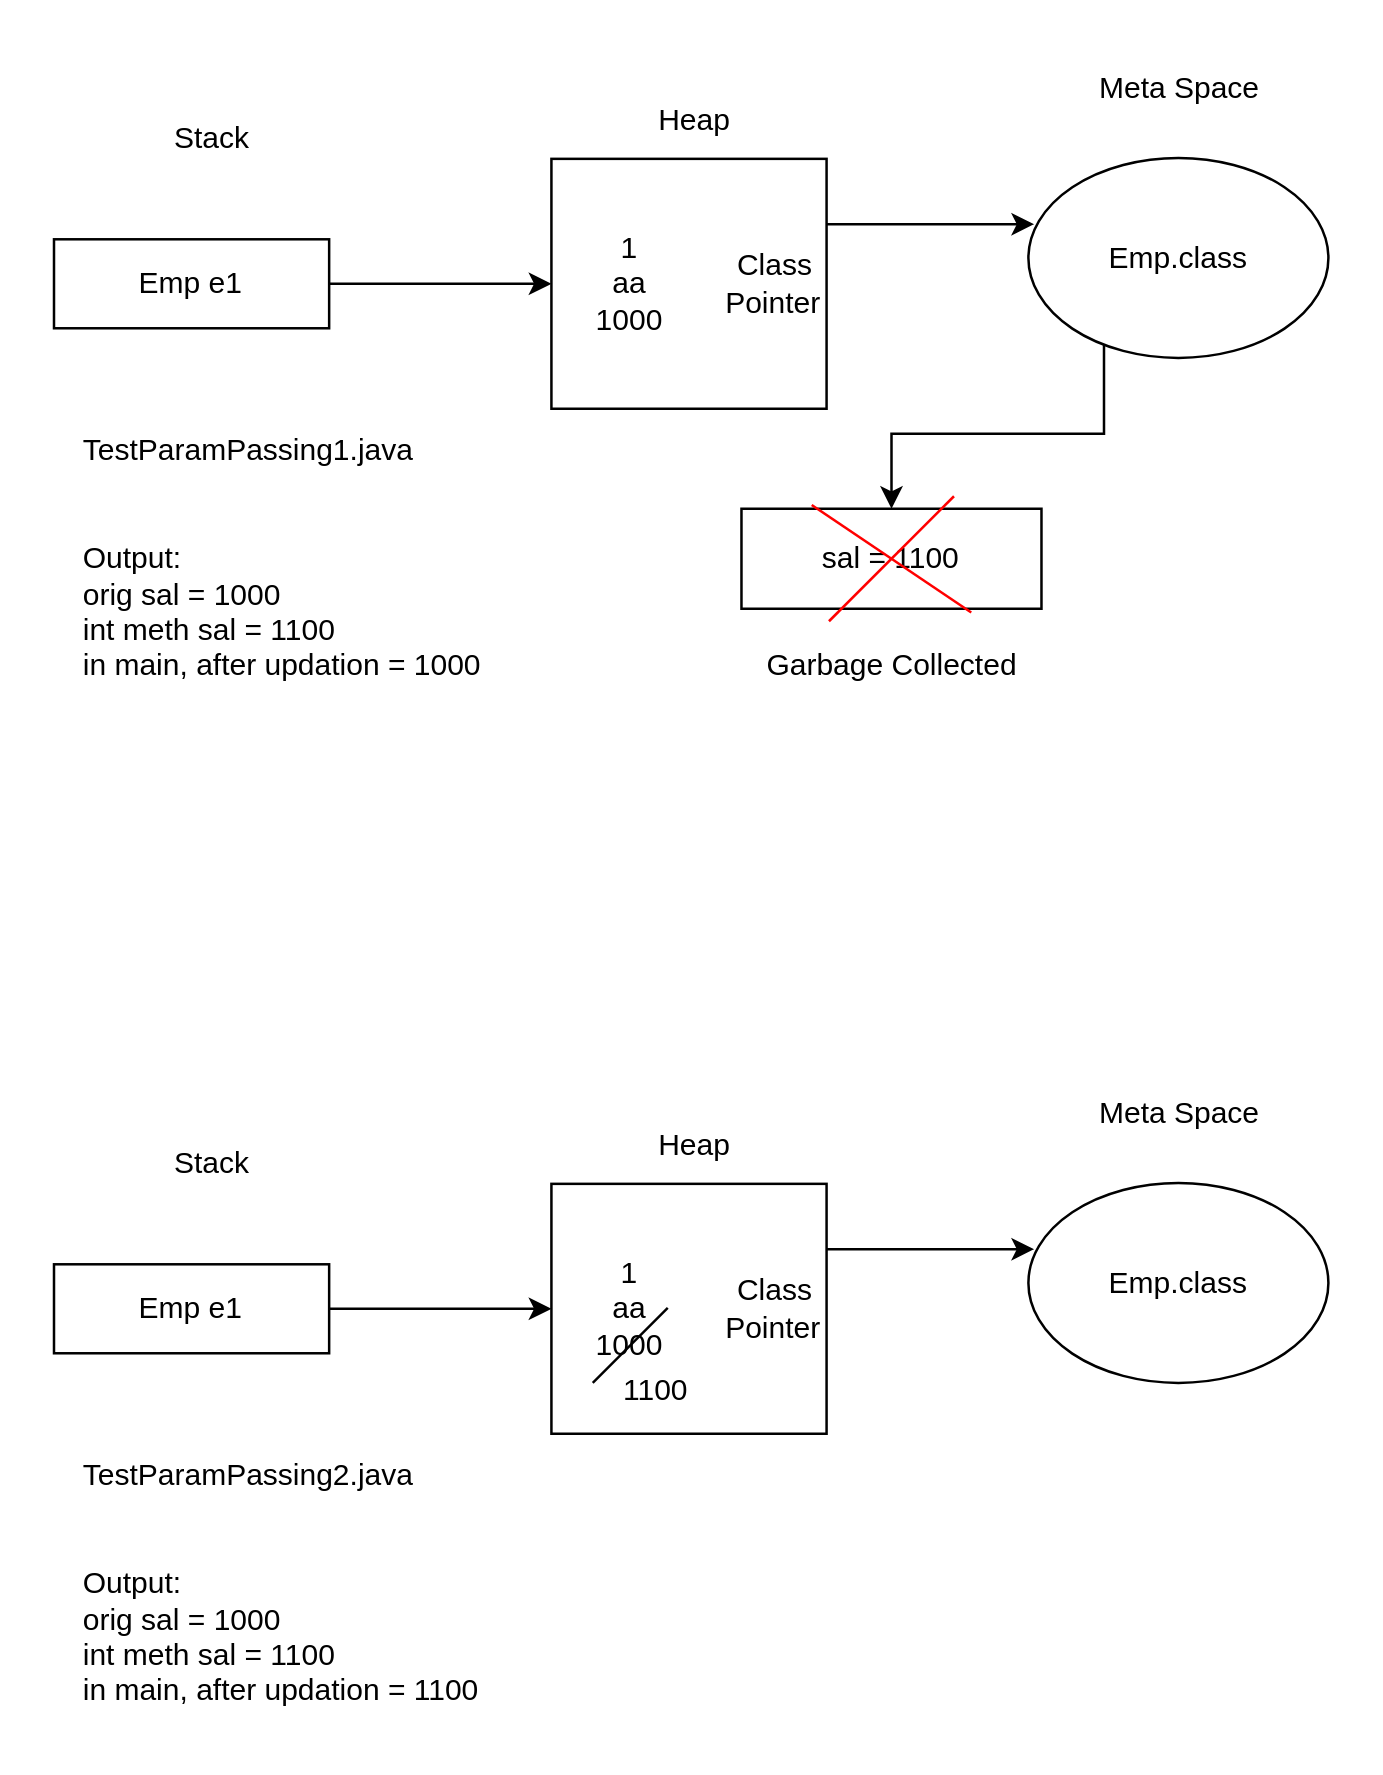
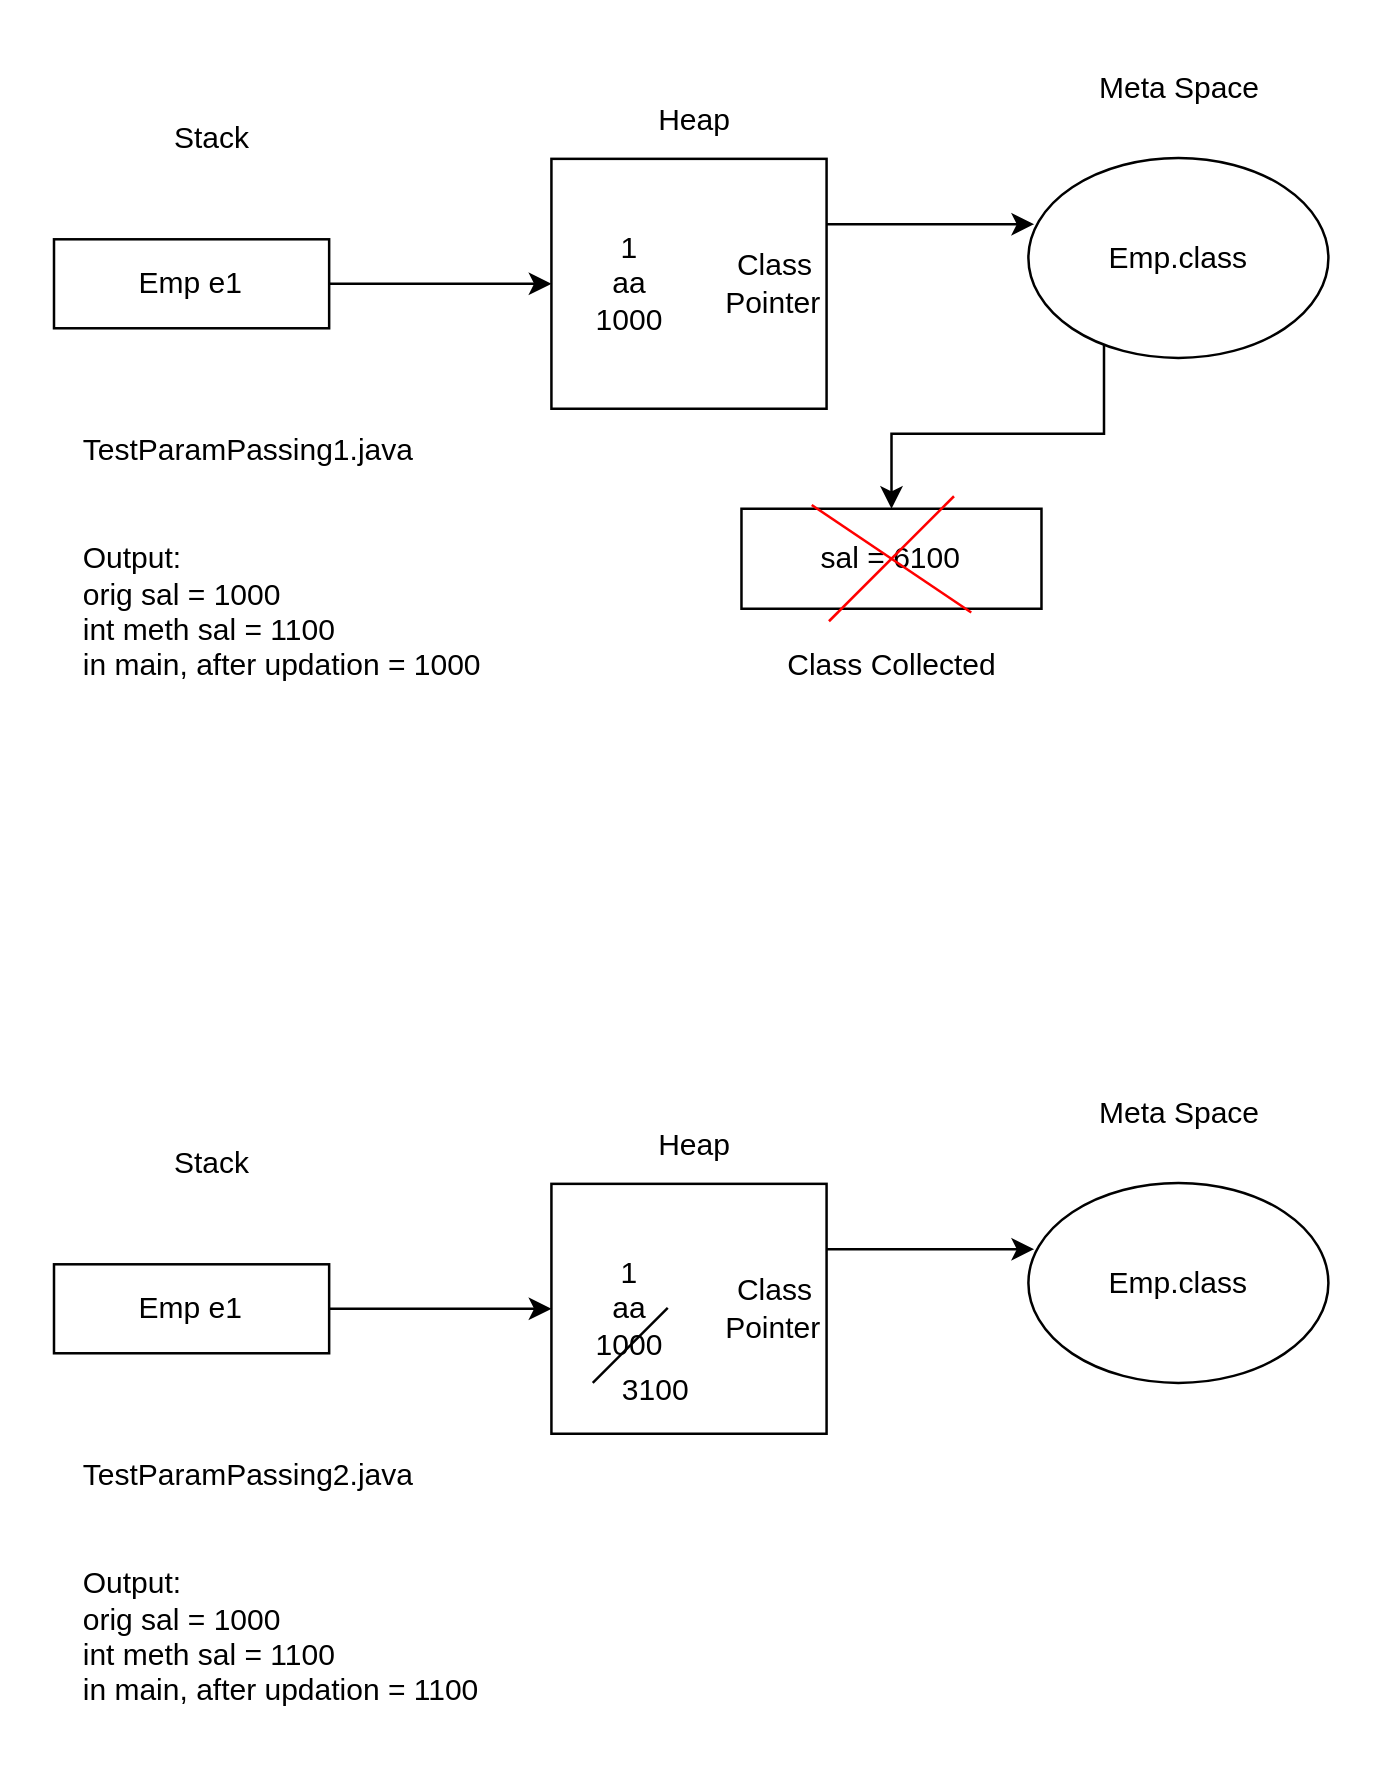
(891, 559) -> (891, 559)
(893, 684) -> (893, 684)
(656, 1391) -> (656, 1391)
